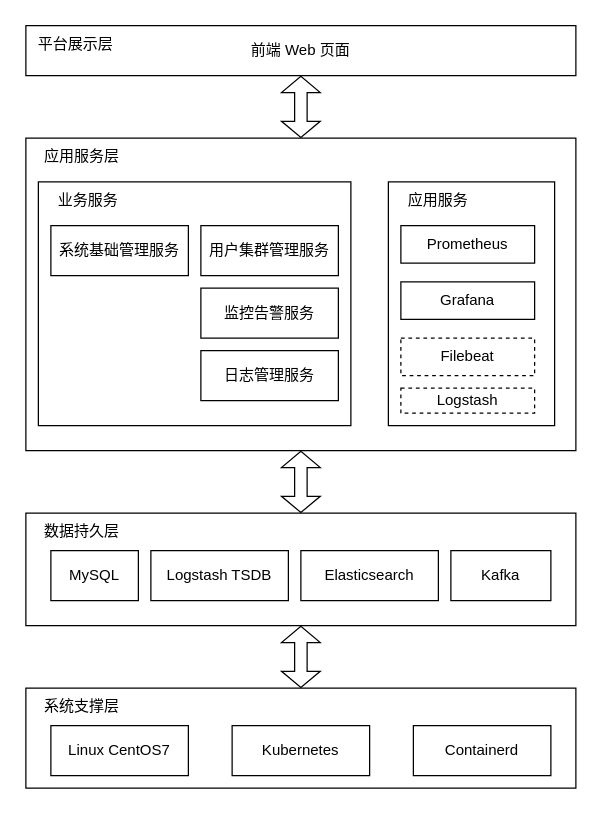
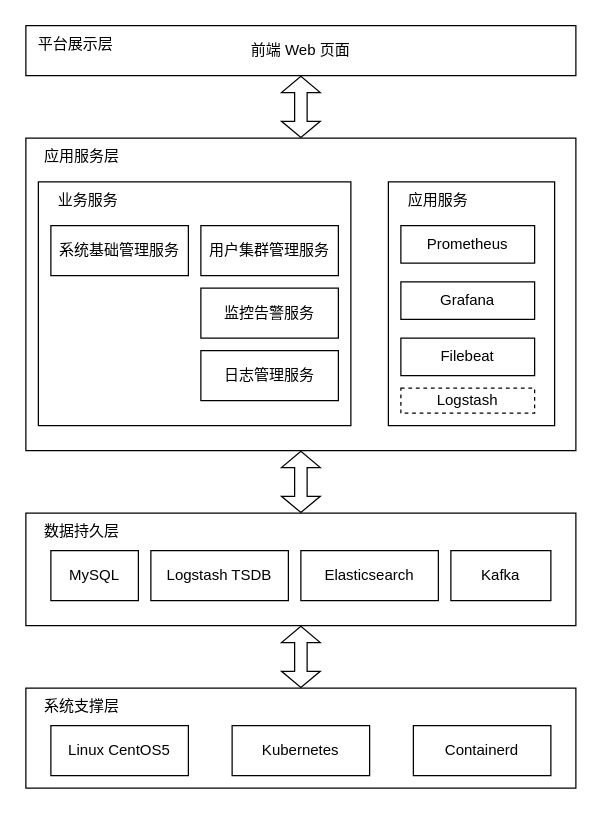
(468, 357) -> (468, 357)
(119, 751) -> (119, 751)
